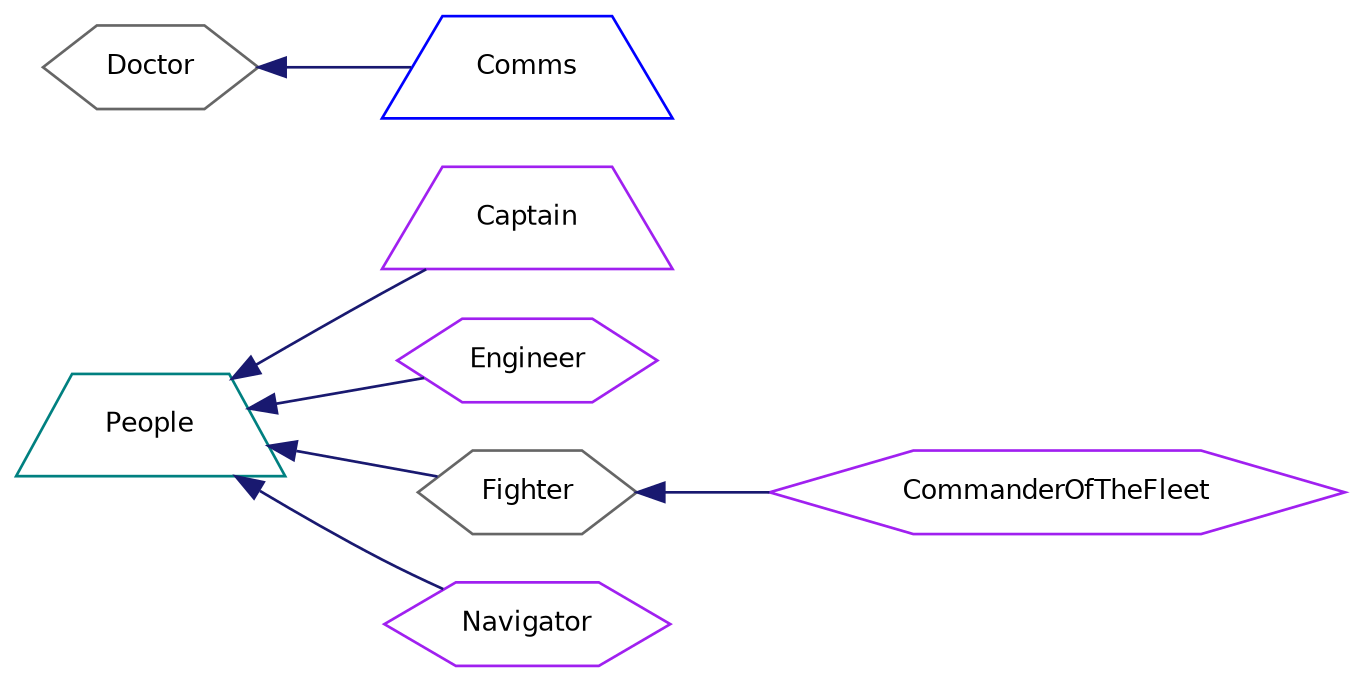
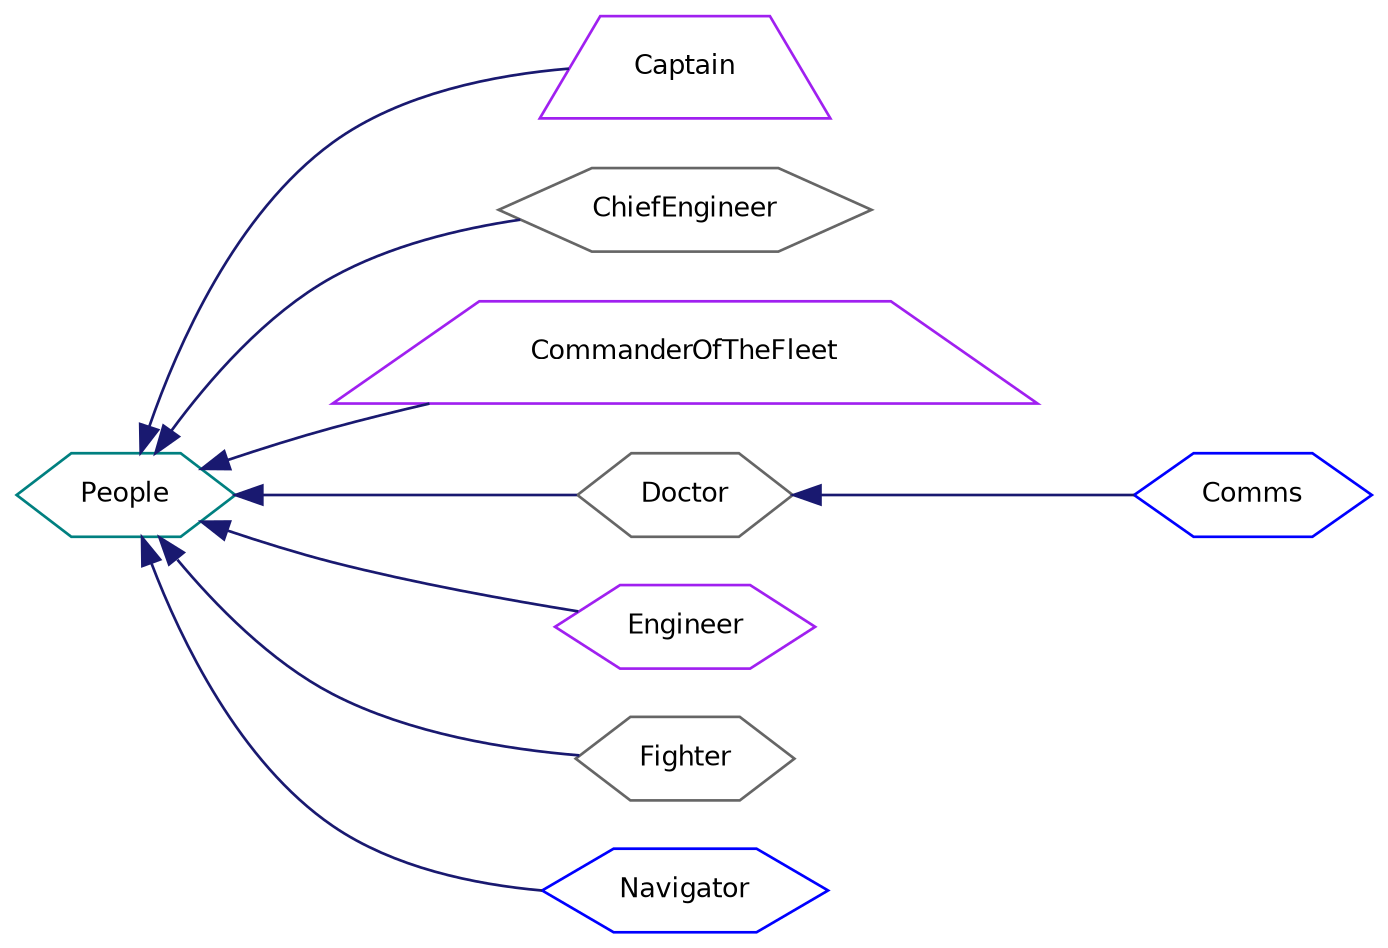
(527, 67) -> (1253, 495)
none -> (685, 210)
(151, 425) -> (126, 495)
(717, 492) -> (328, 429)
(1057, 492) -> (685, 352)
none -> (420, 495)
(527, 624) -> (685, 890)
